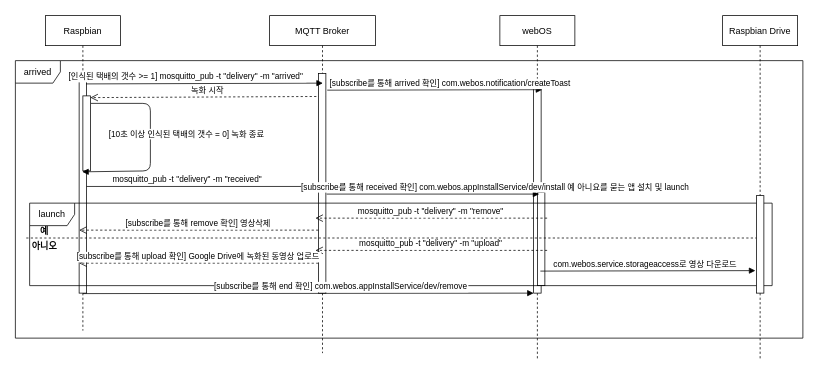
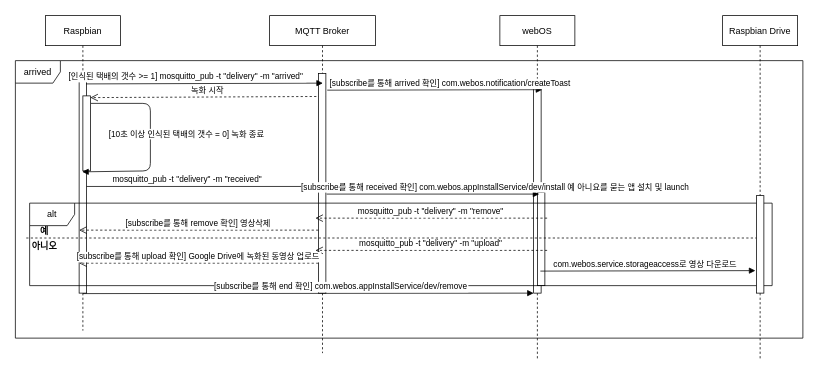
(52, 214) -> (52, 214)
